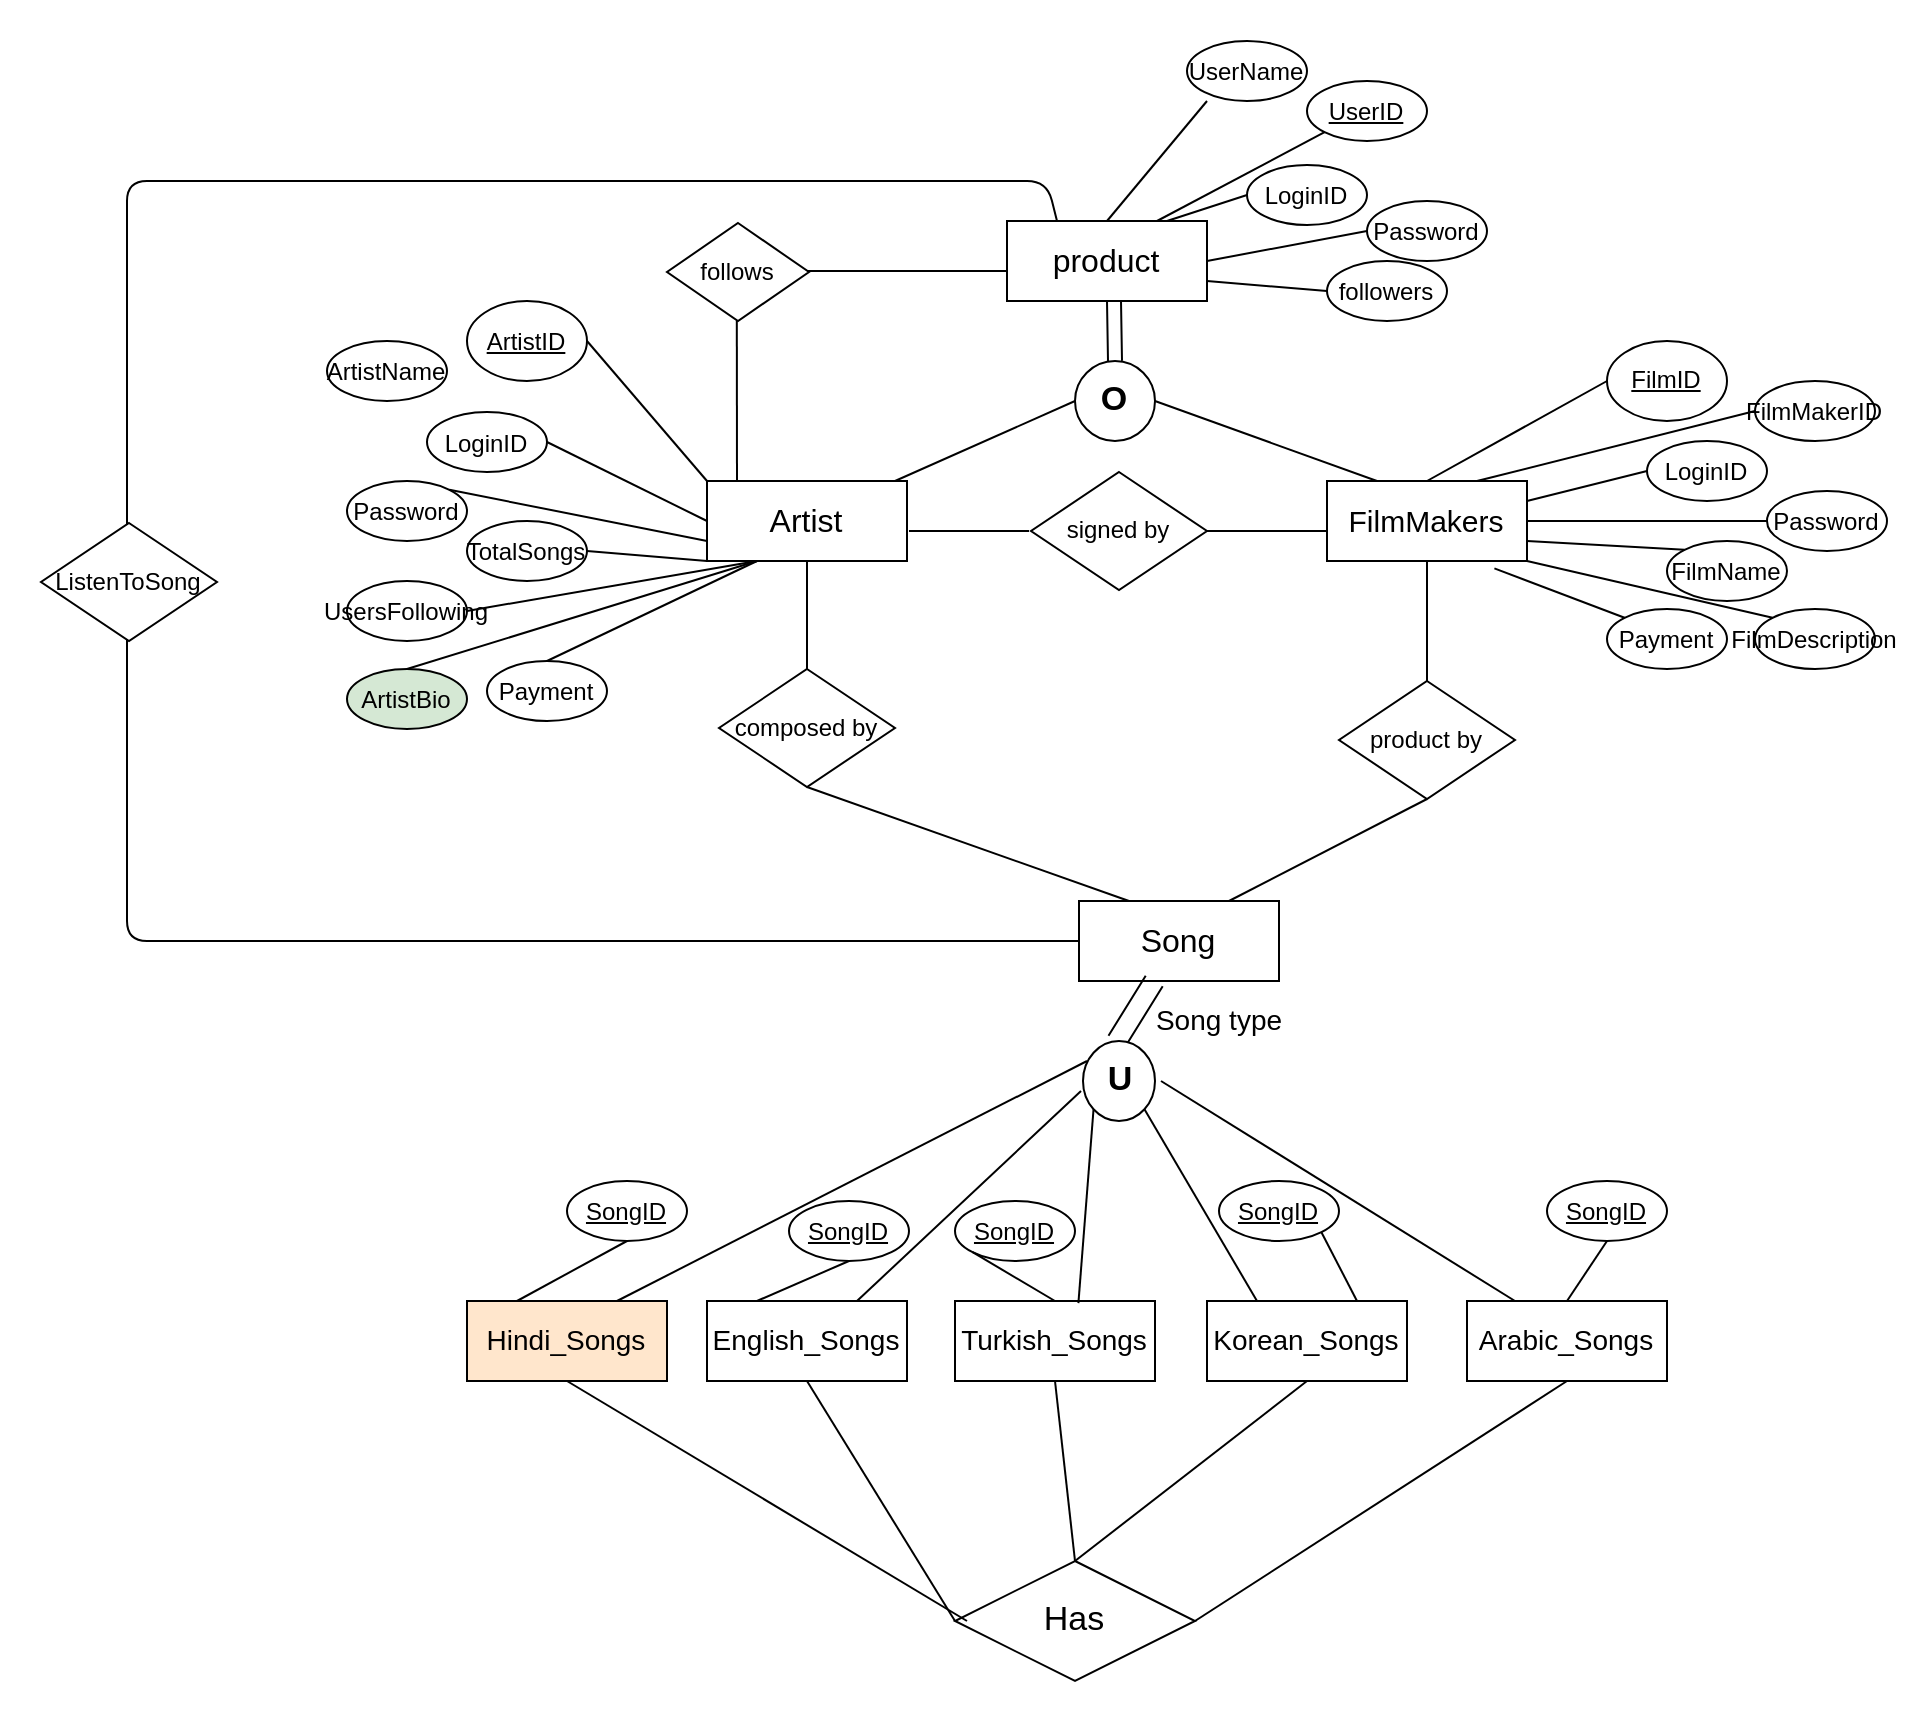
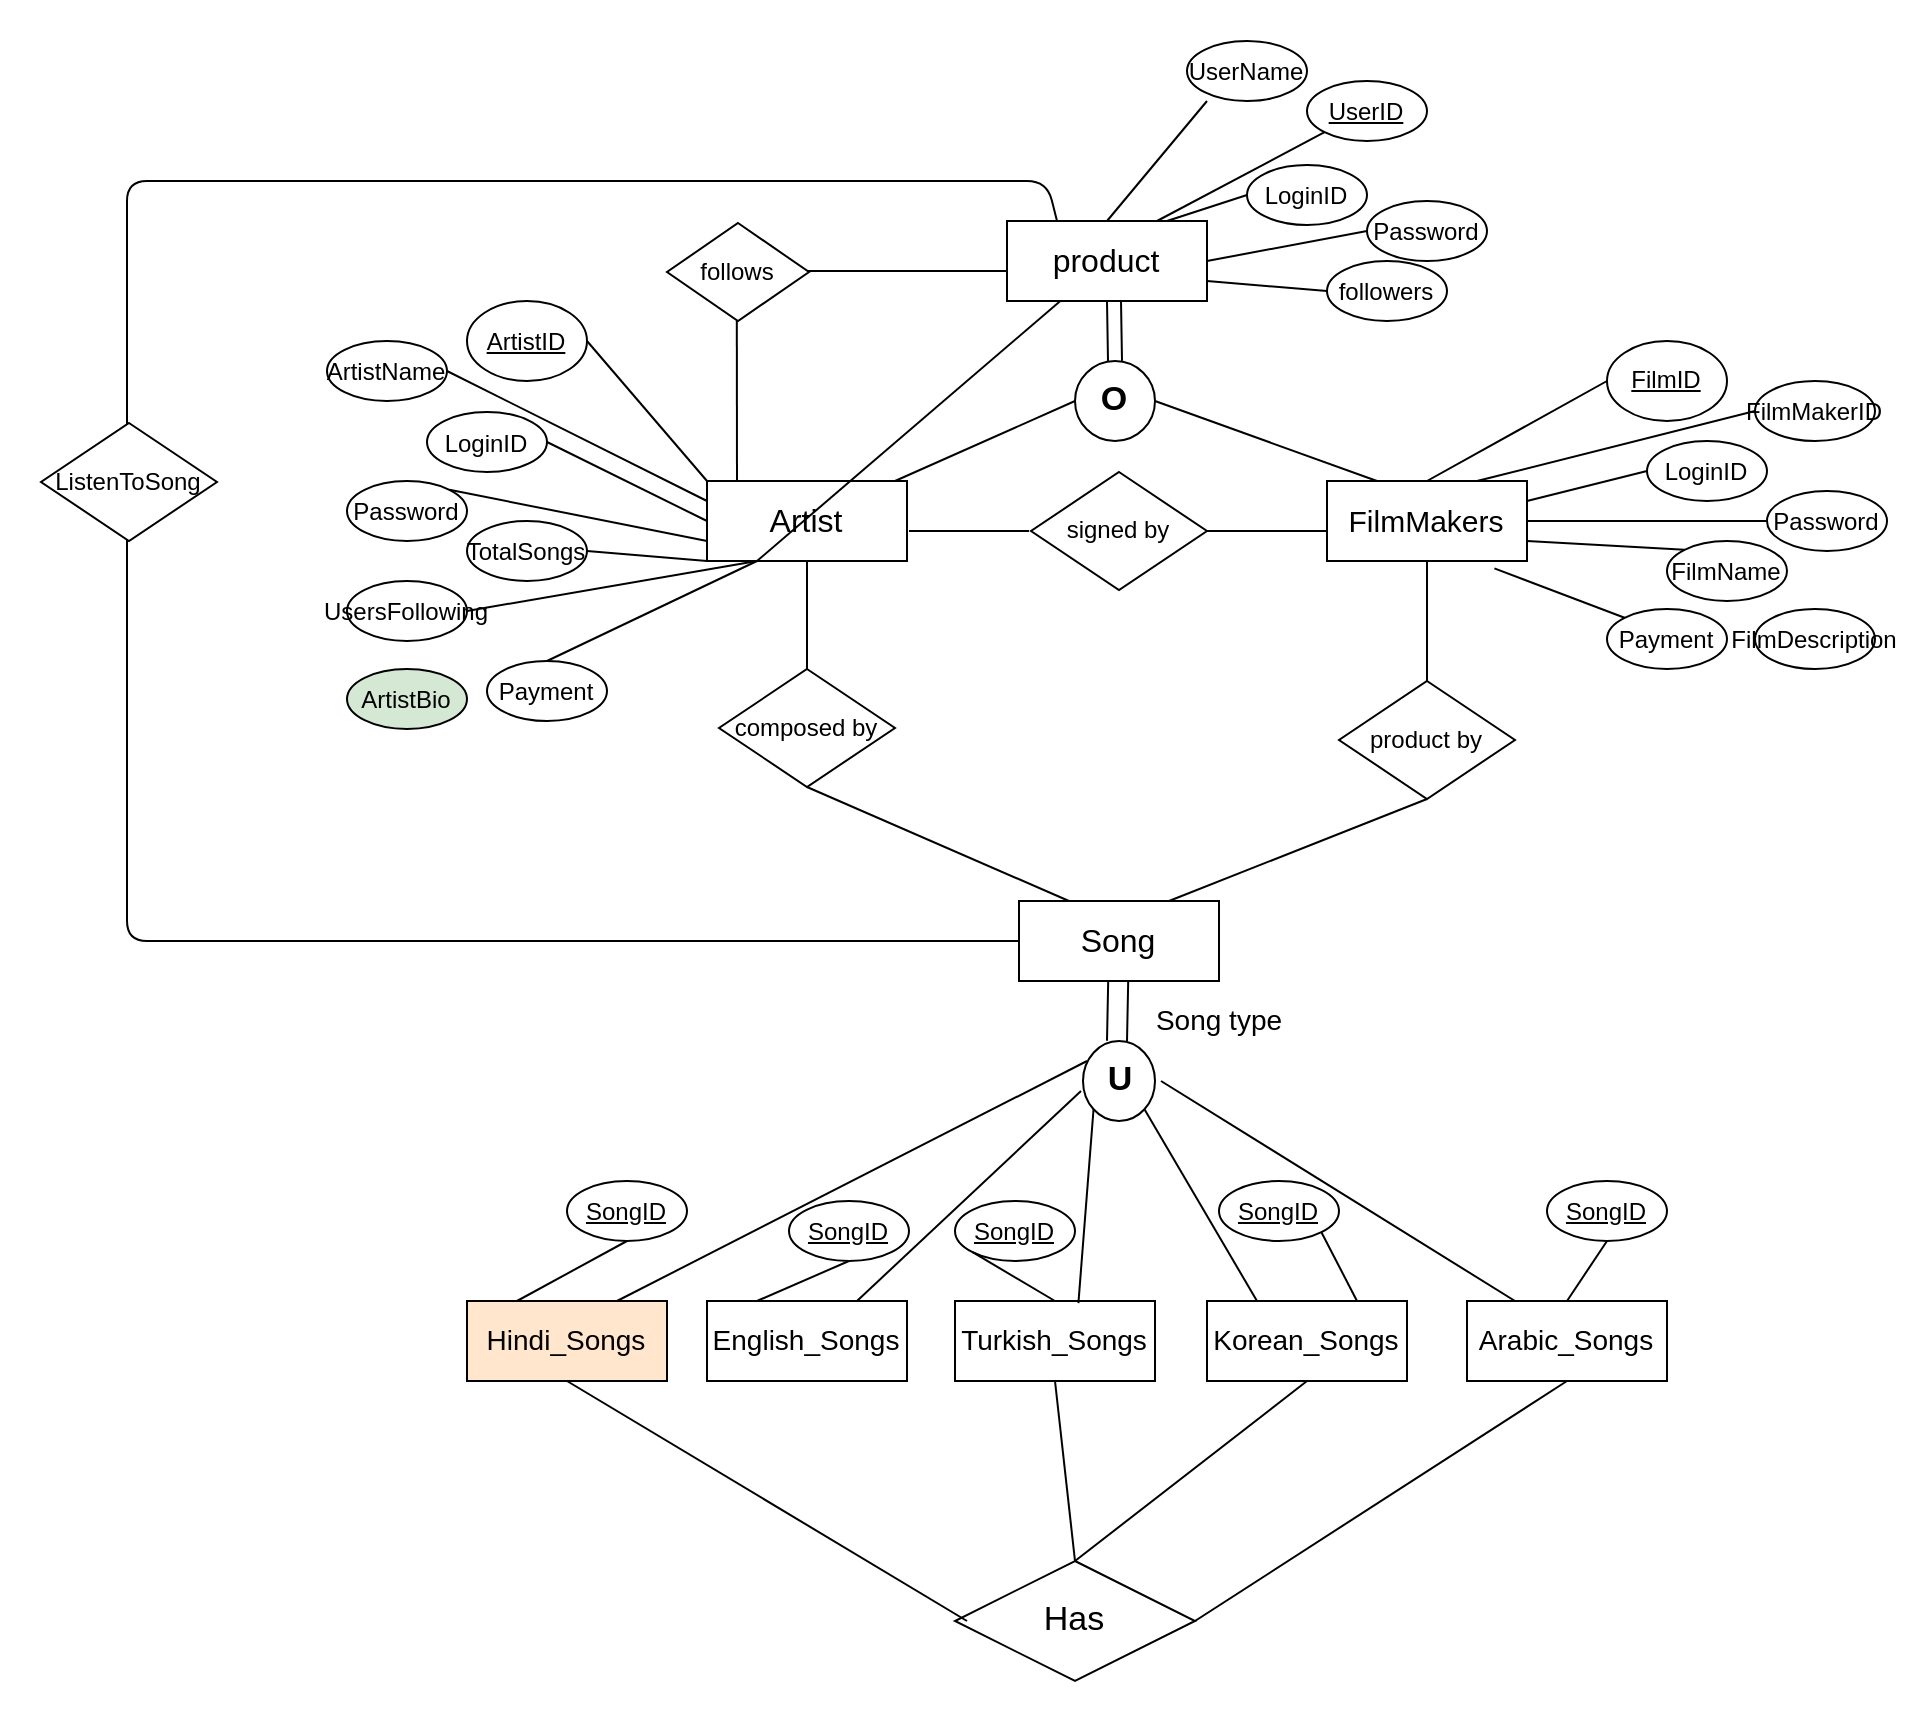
none -> (577, 436)
(129, 582) -> (129, 482)
(1650, 589) -> none
(571, 618) -> (909, 431)
(1179, 941) -> (1119, 941)
(875, 1492) -> none
